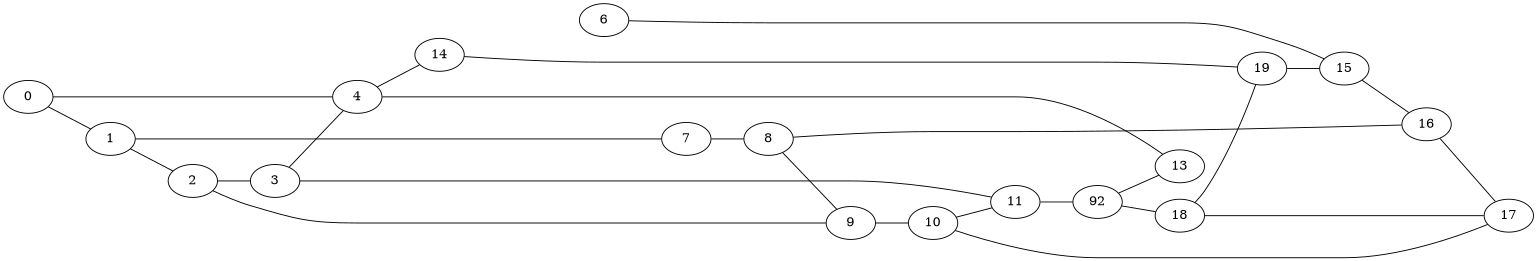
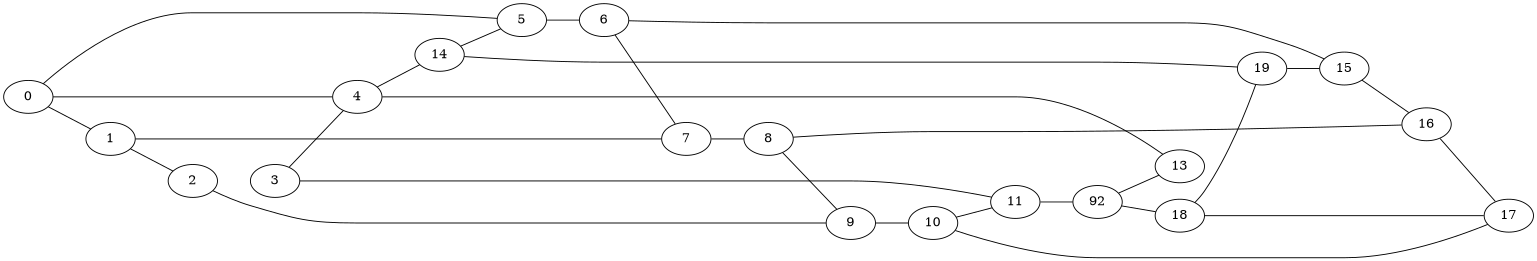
none -> (522, 20)
none -> (645, 79)
(234, 181) -> none
